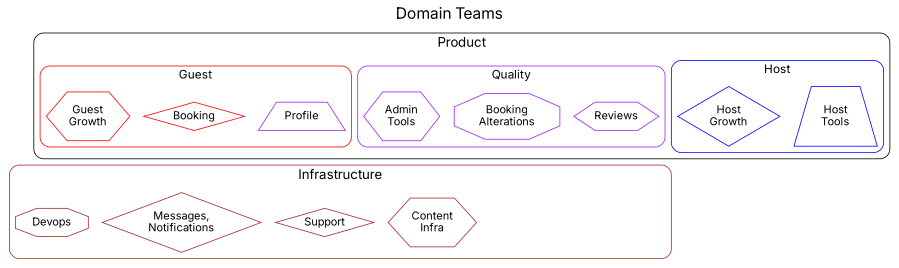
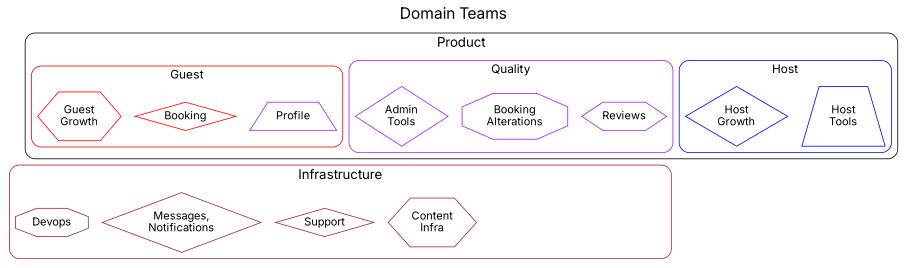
(402, 116) -> (402, 116)
